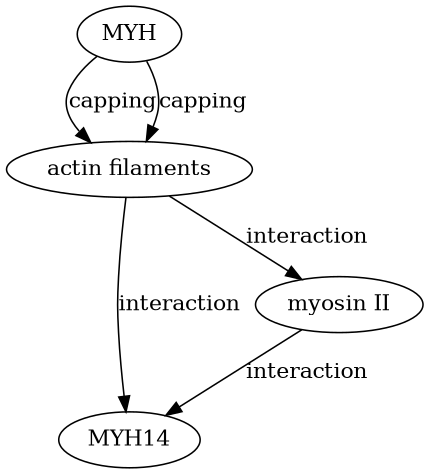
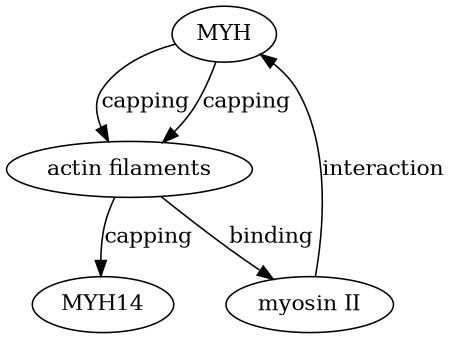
(307, 237) -> (272, 237)
(180, 305) -> (149, 237)
(240, 368) -> (320, 164)
